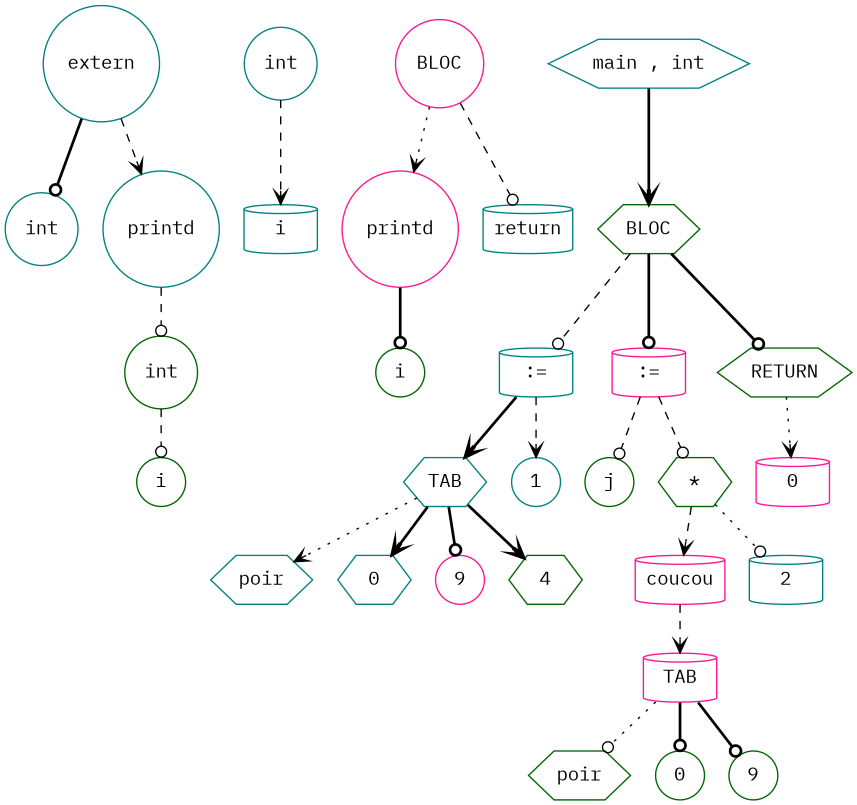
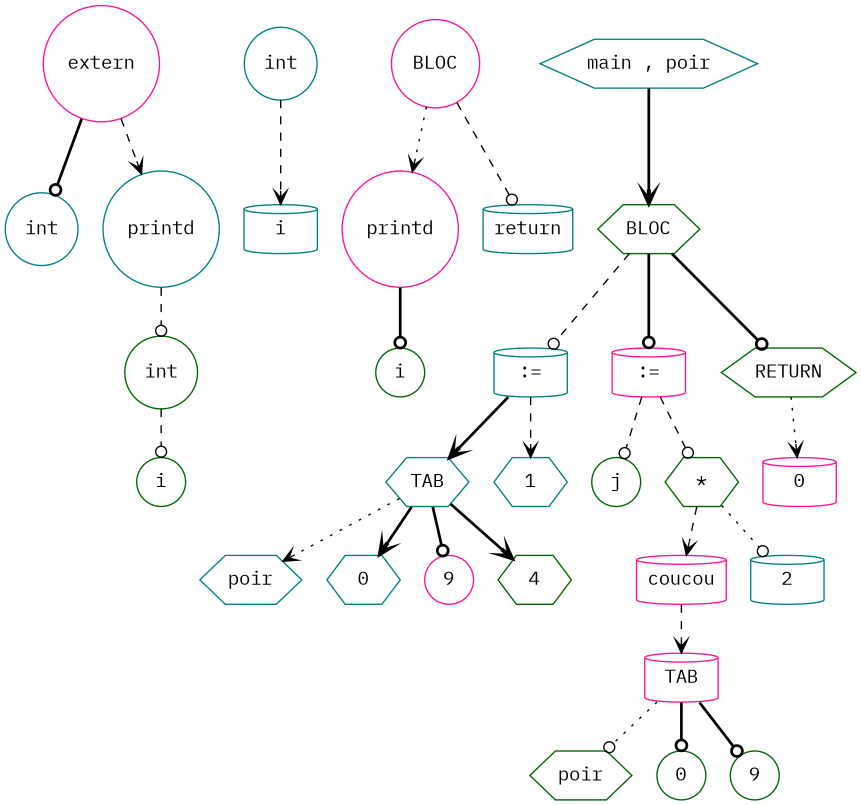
(101, 64) -> (101, 64)
(649, 64) -> (649, 64)
(536, 482) -> (531, 482)
